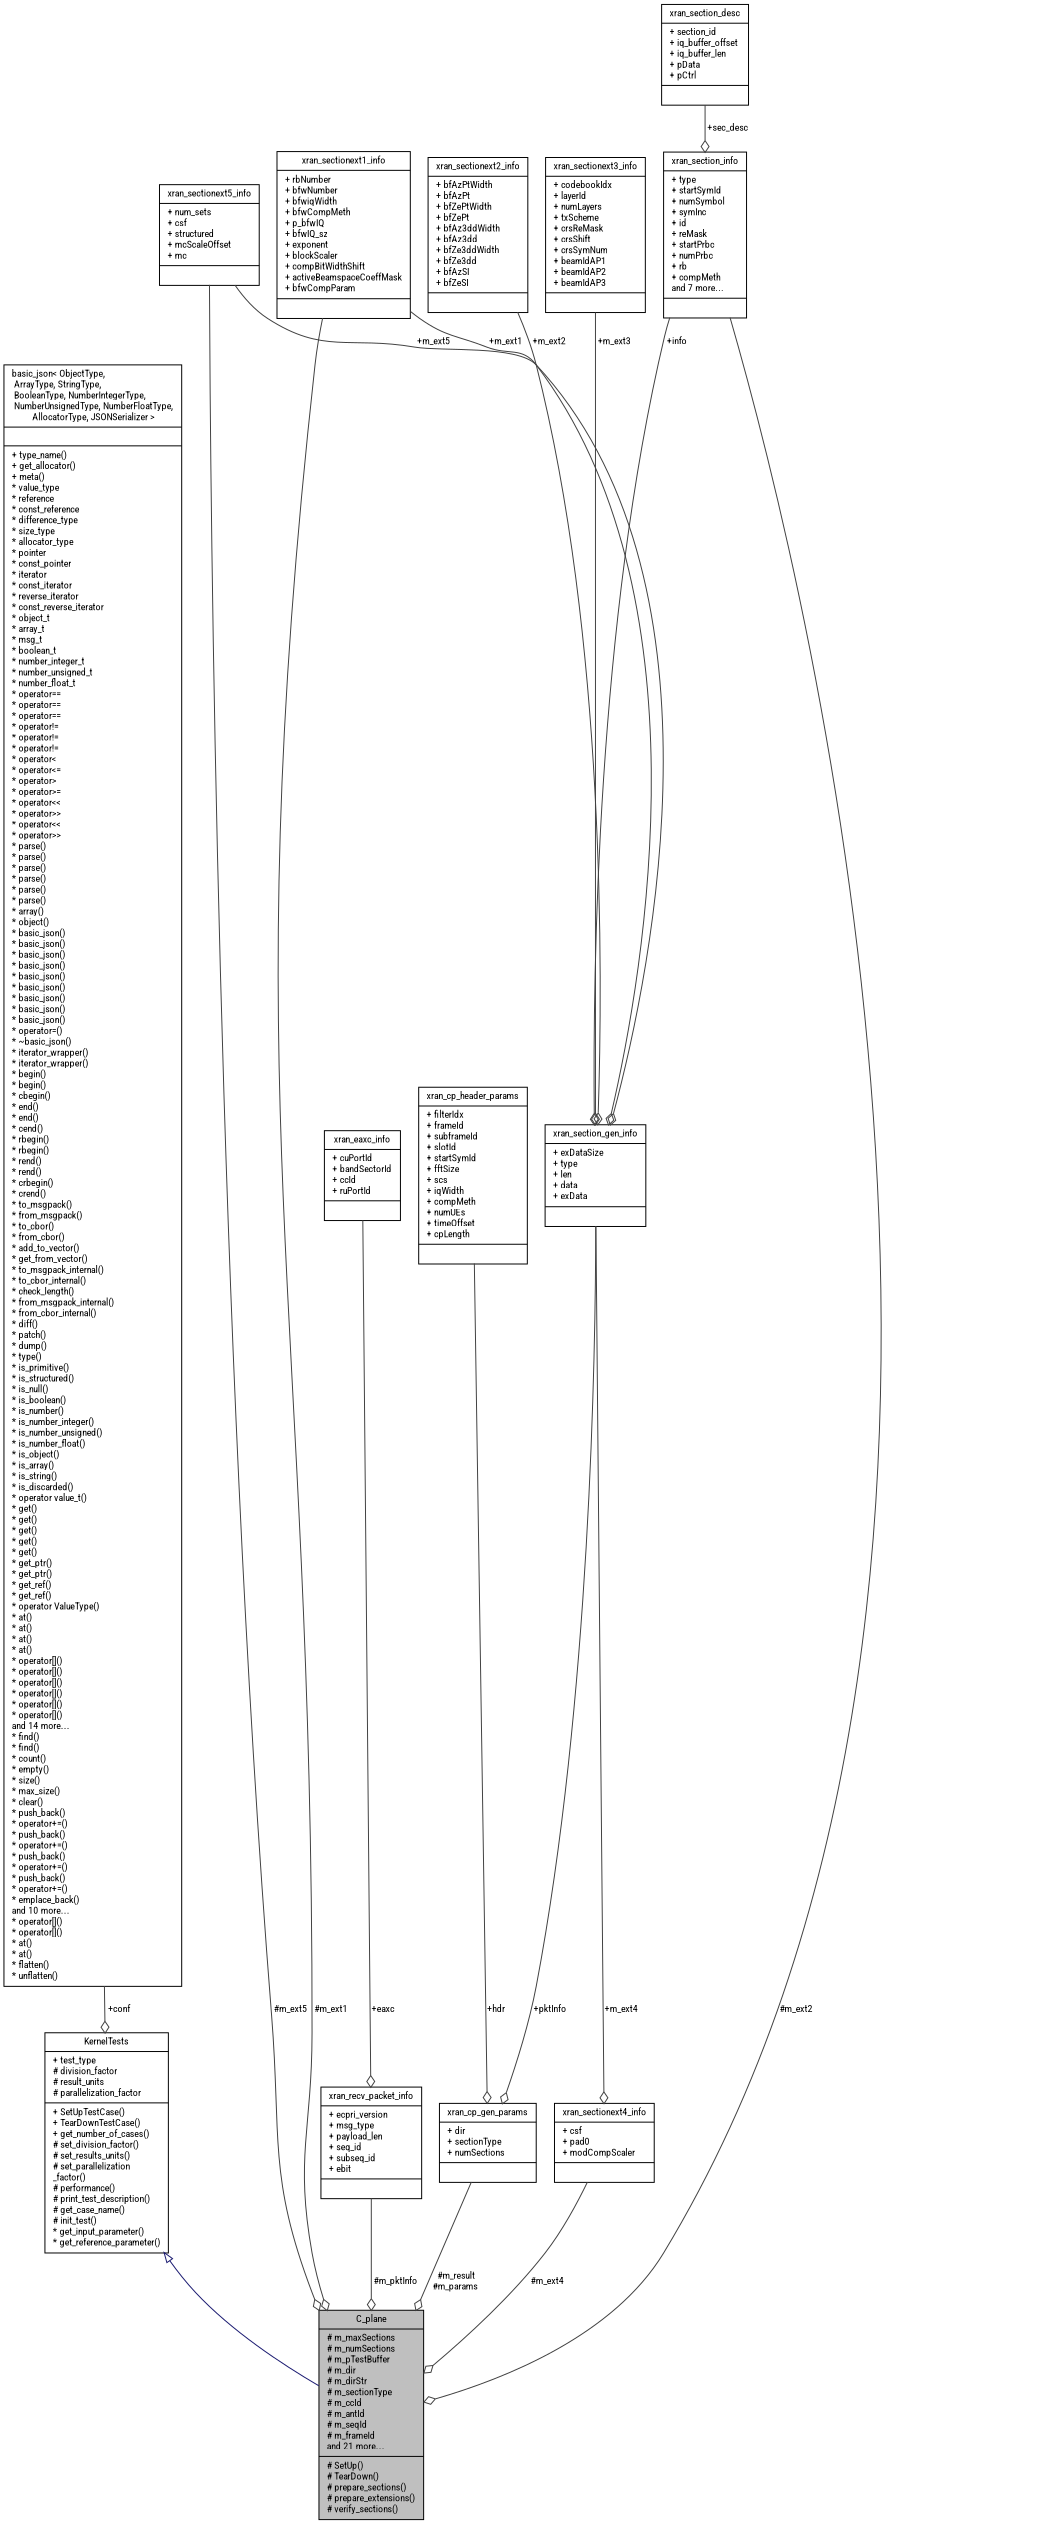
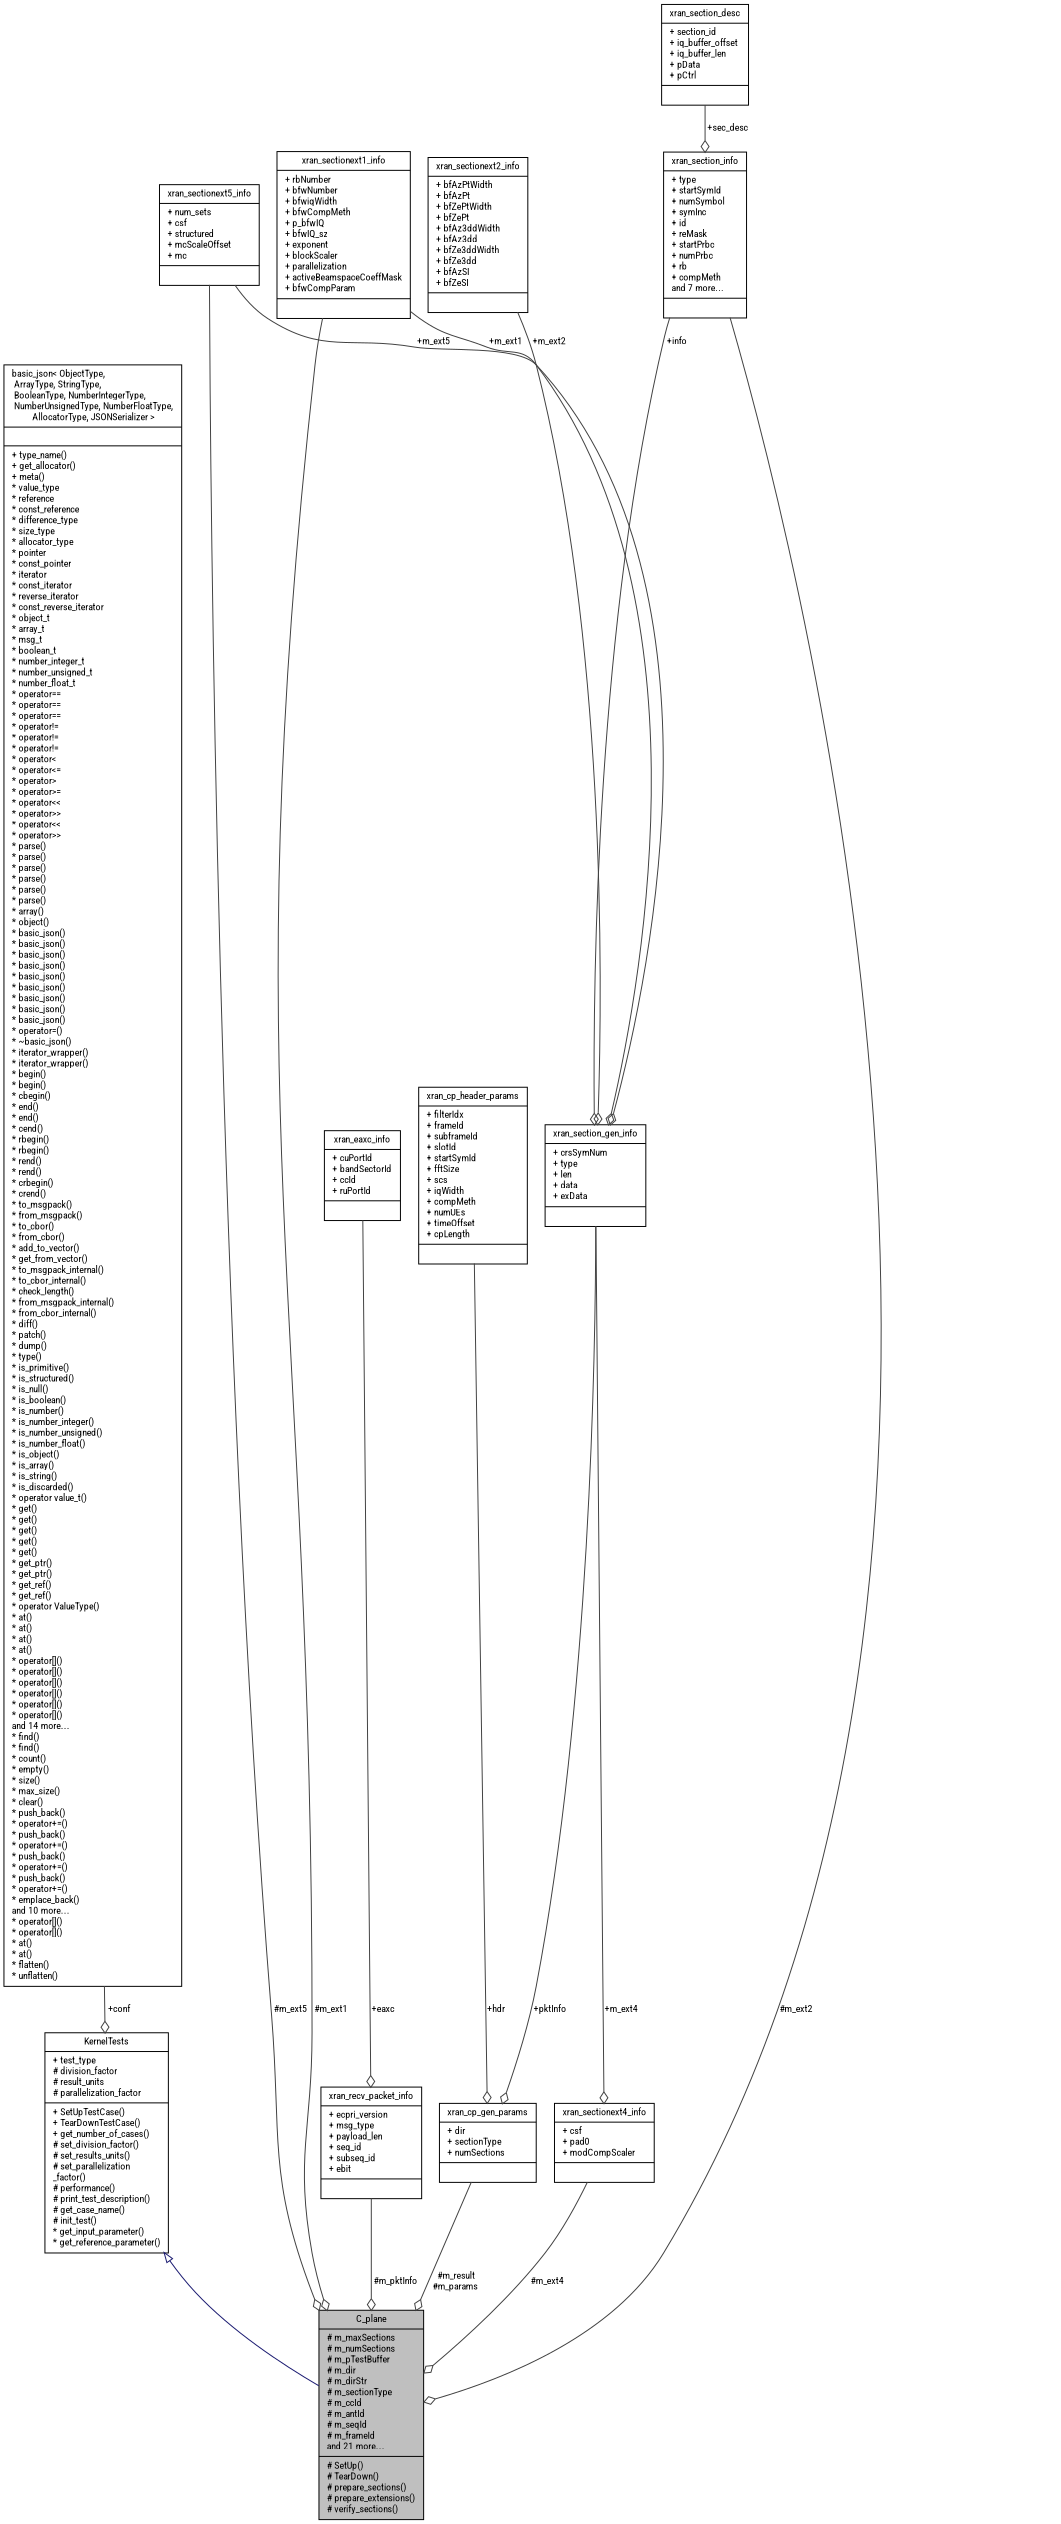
(595, 235) -> none
(325, 267) -> (316, 267)
(579, 1153) -> (580, 1153)
